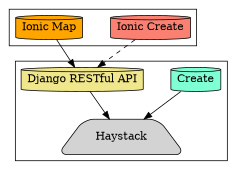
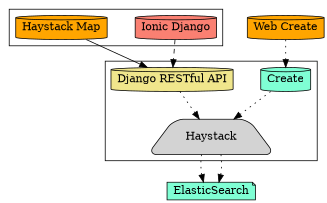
(49, 28) -> (61, 28)
(151, 28) -> (176, 28)
none -> (286, 28)
(98, 102) -> (187, 102)
(166, 103) -> (255, 103)
none -> (211, 191)
